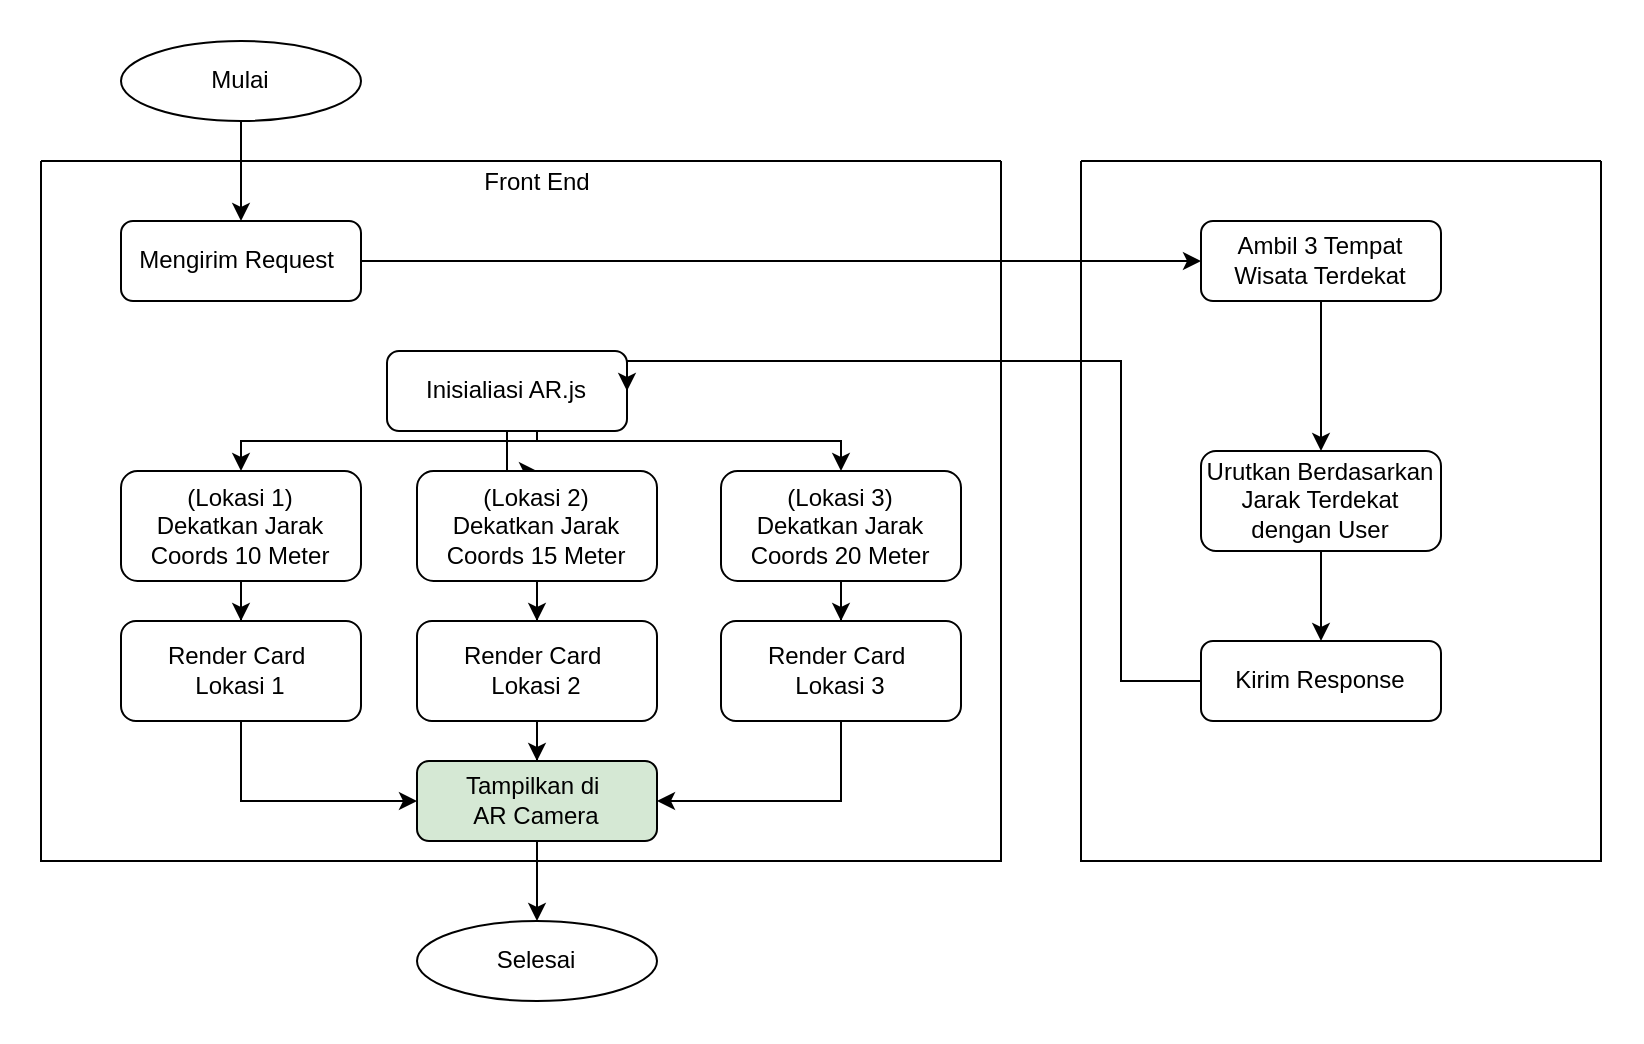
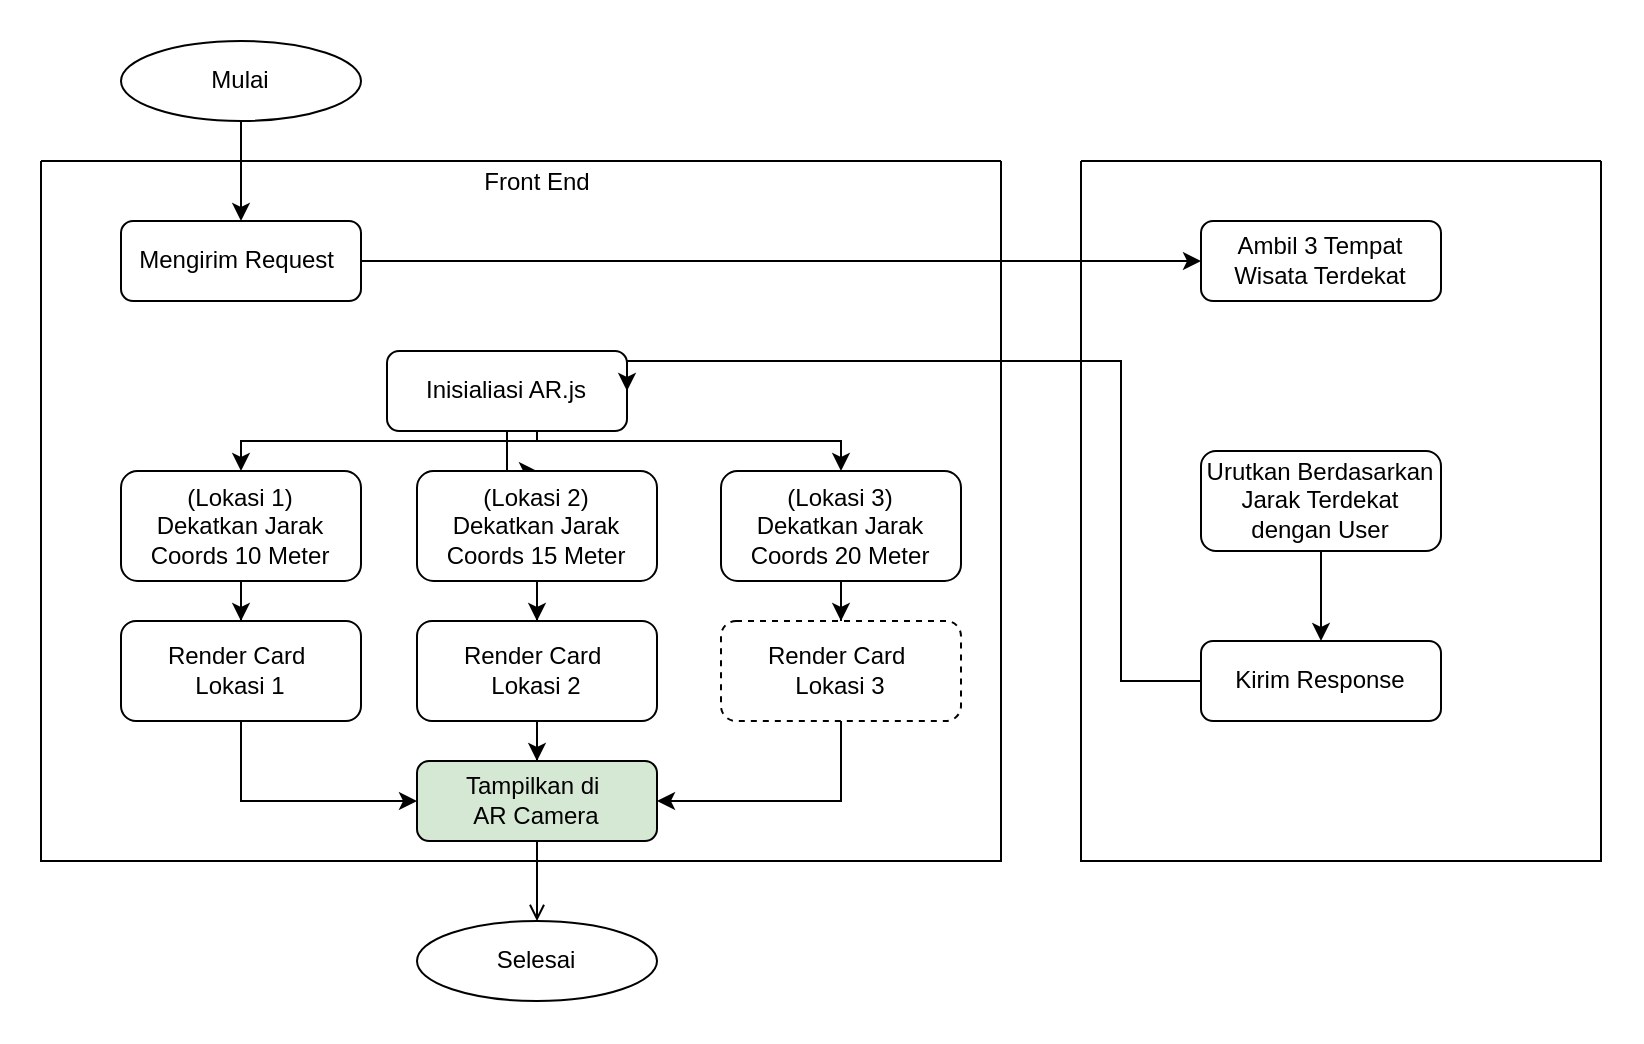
(1321, 369) -> none
(841, 671) -> (841, 671)
(537, 906) -> (537, 908)
